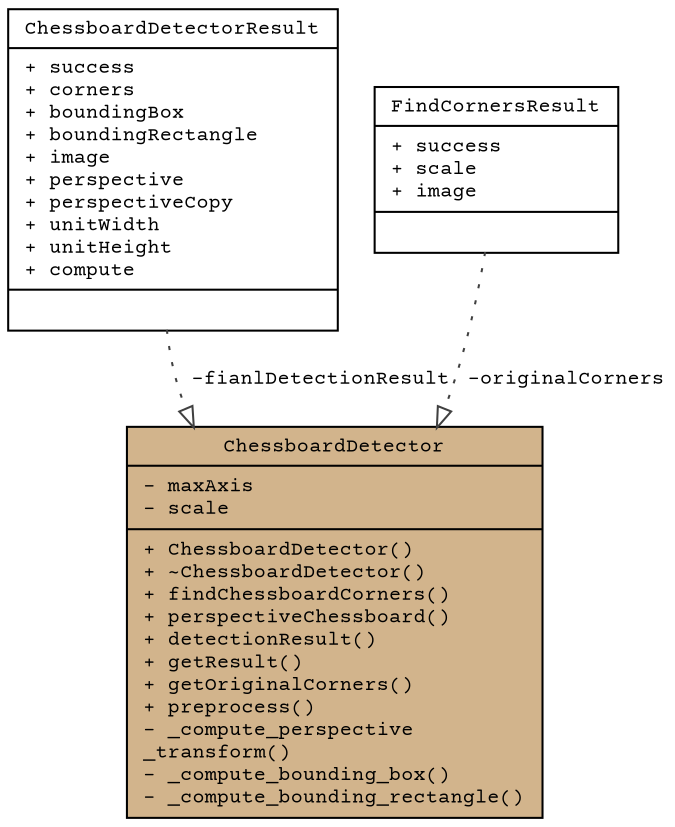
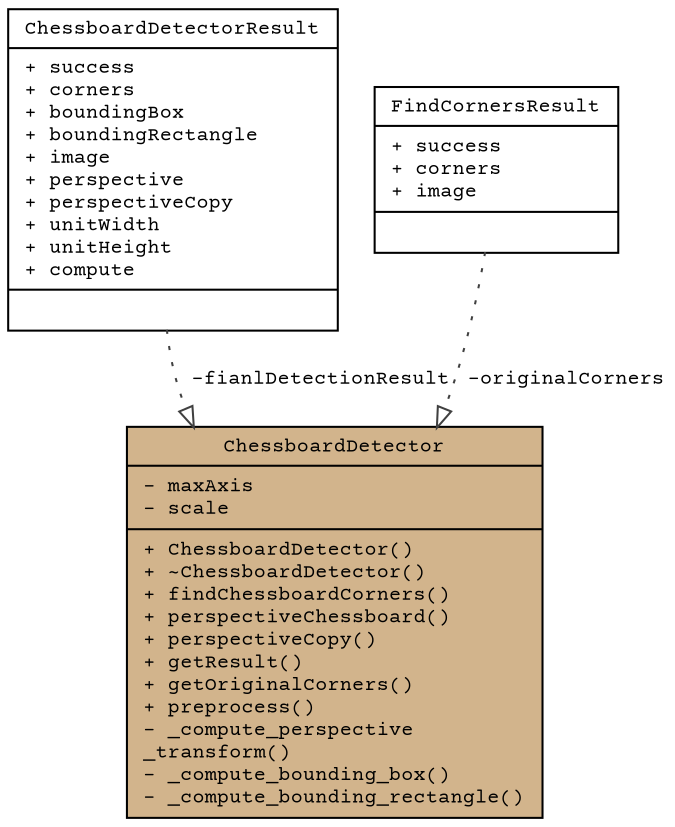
(435, 168) -> (447, 168)
(261, 639) -> (261, 639)
